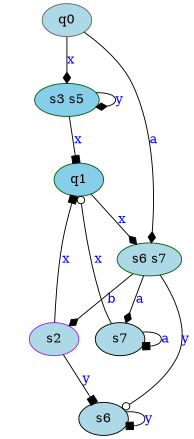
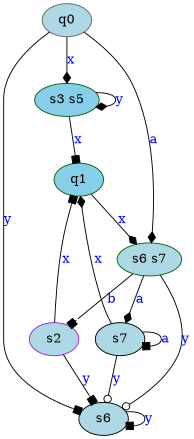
none -> (4, 229)
(92, 265) -> (92, 265)
(107, 295) -> (107, 295)
none -> (113, 375)
